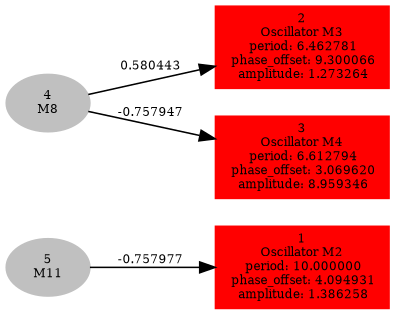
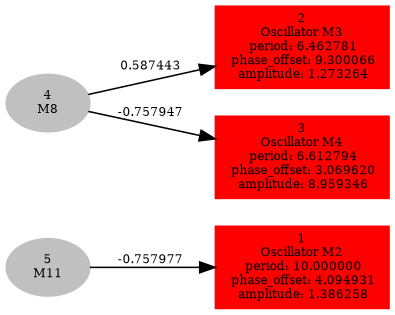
(153, 67) -> (153, 67)
